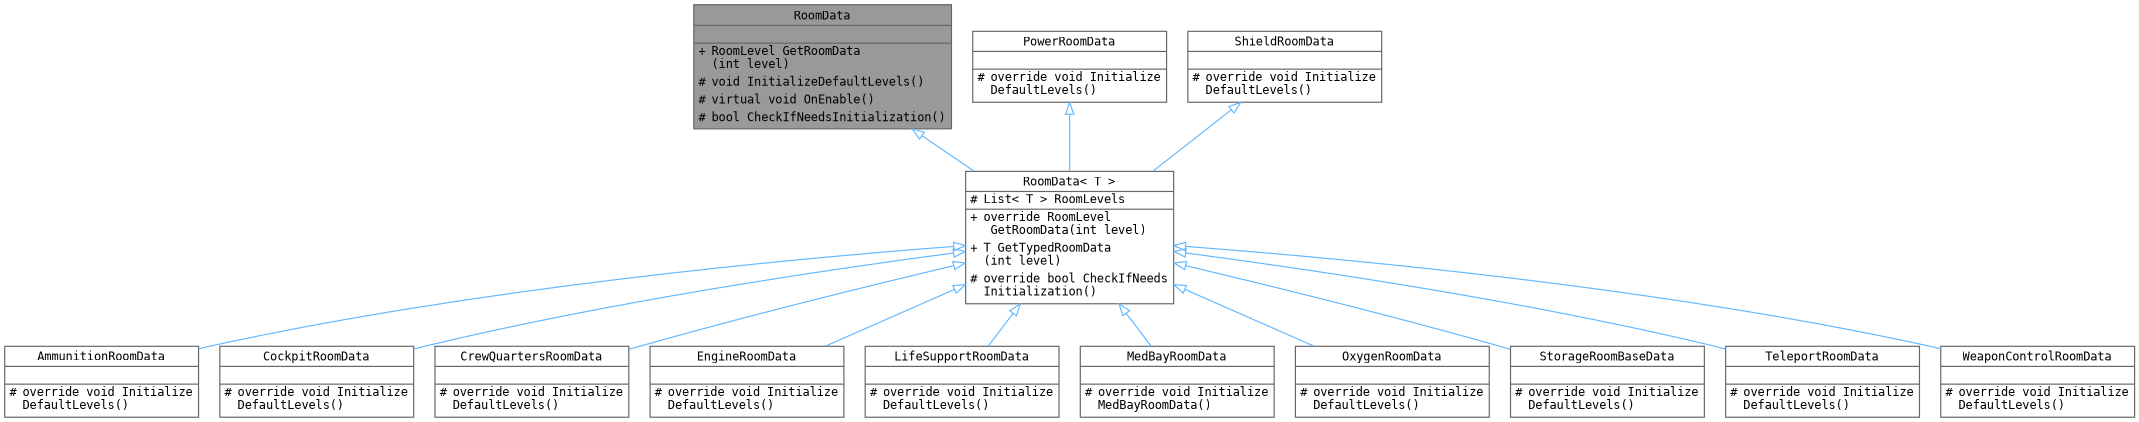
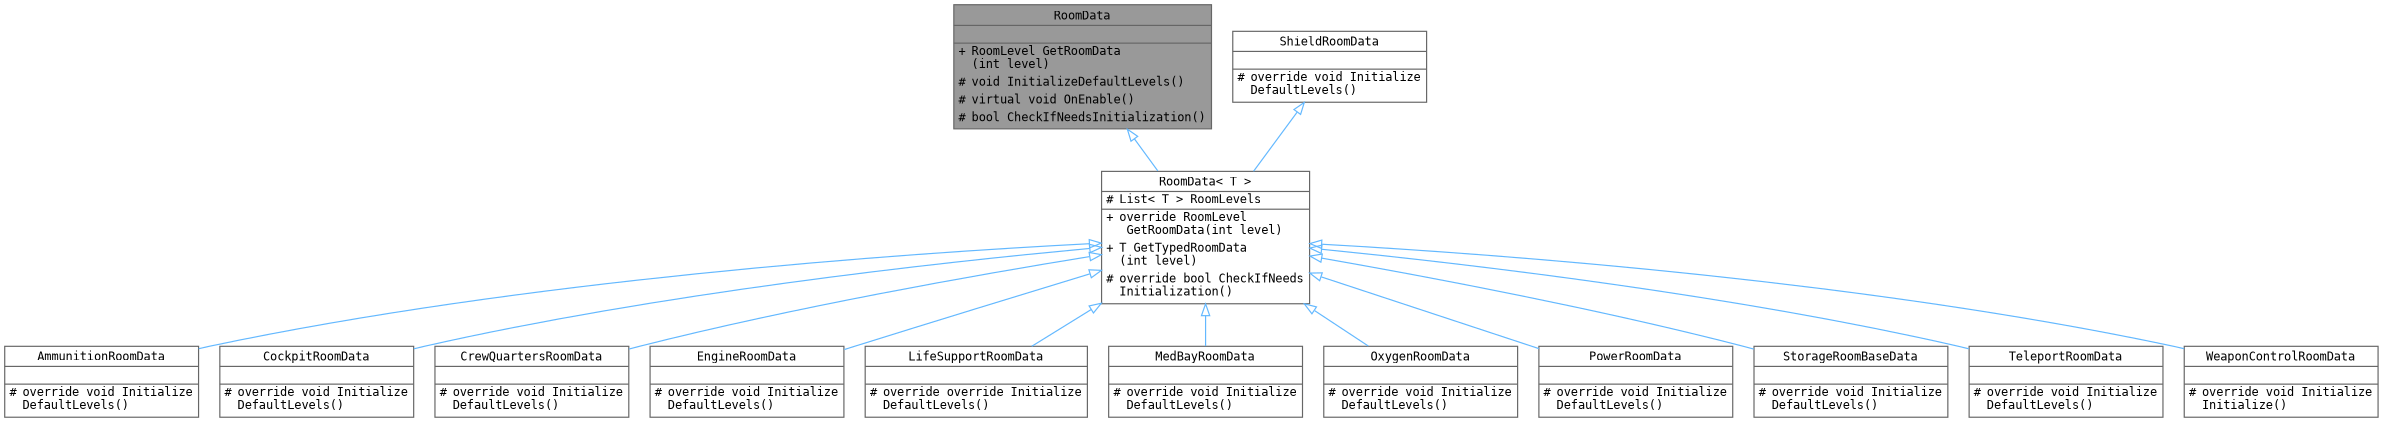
(1070, 143) -> (1430, 313)
(969, 392) -> (983, 392)
(1155, 405) -> (1180, 405)
(2012, 405) -> (2245, 405)
